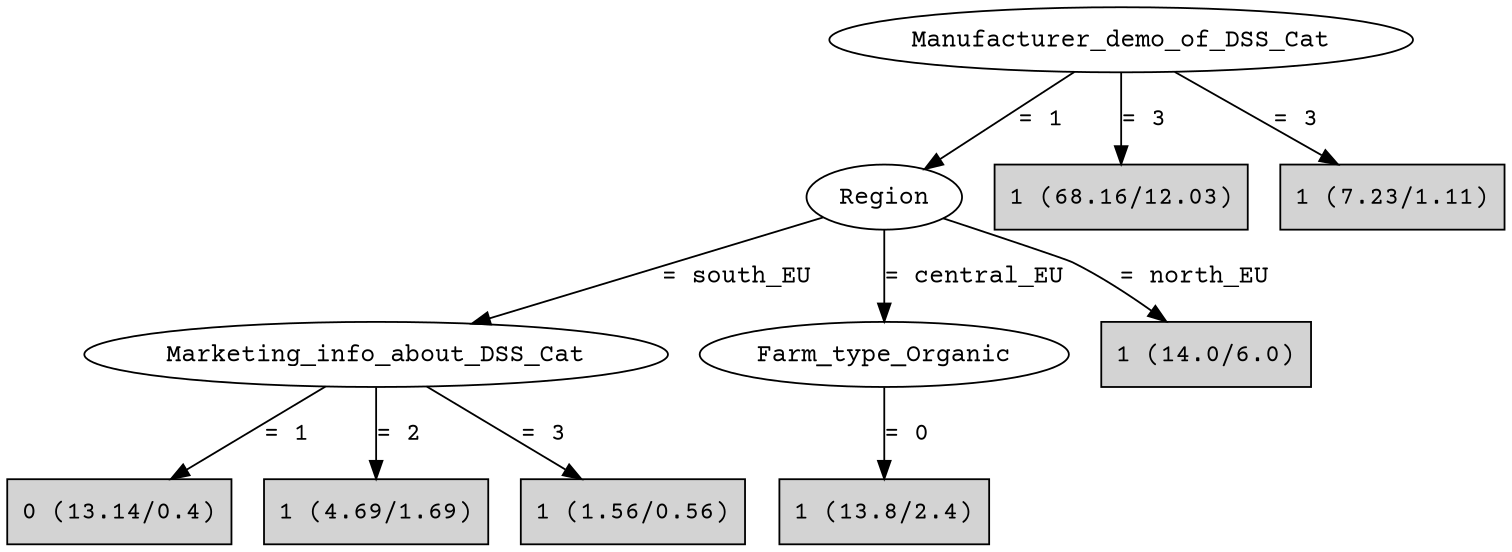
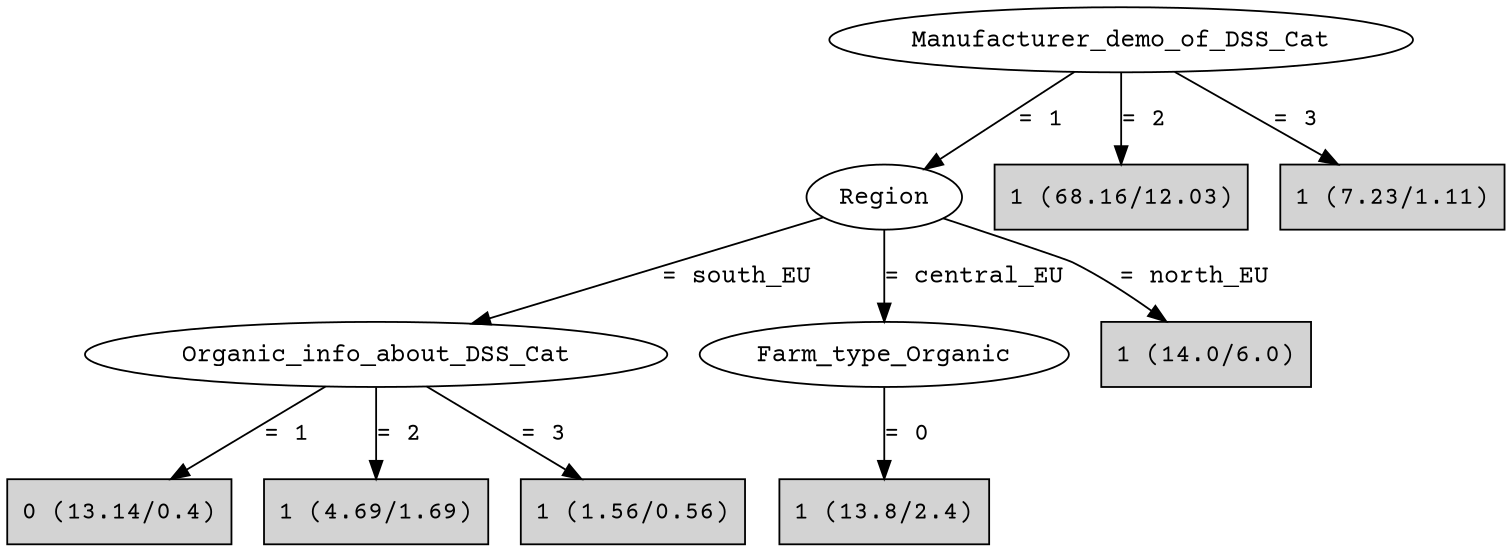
(1144, 118) -> (1144, 118)
(376, 354) -> (376, 354)
